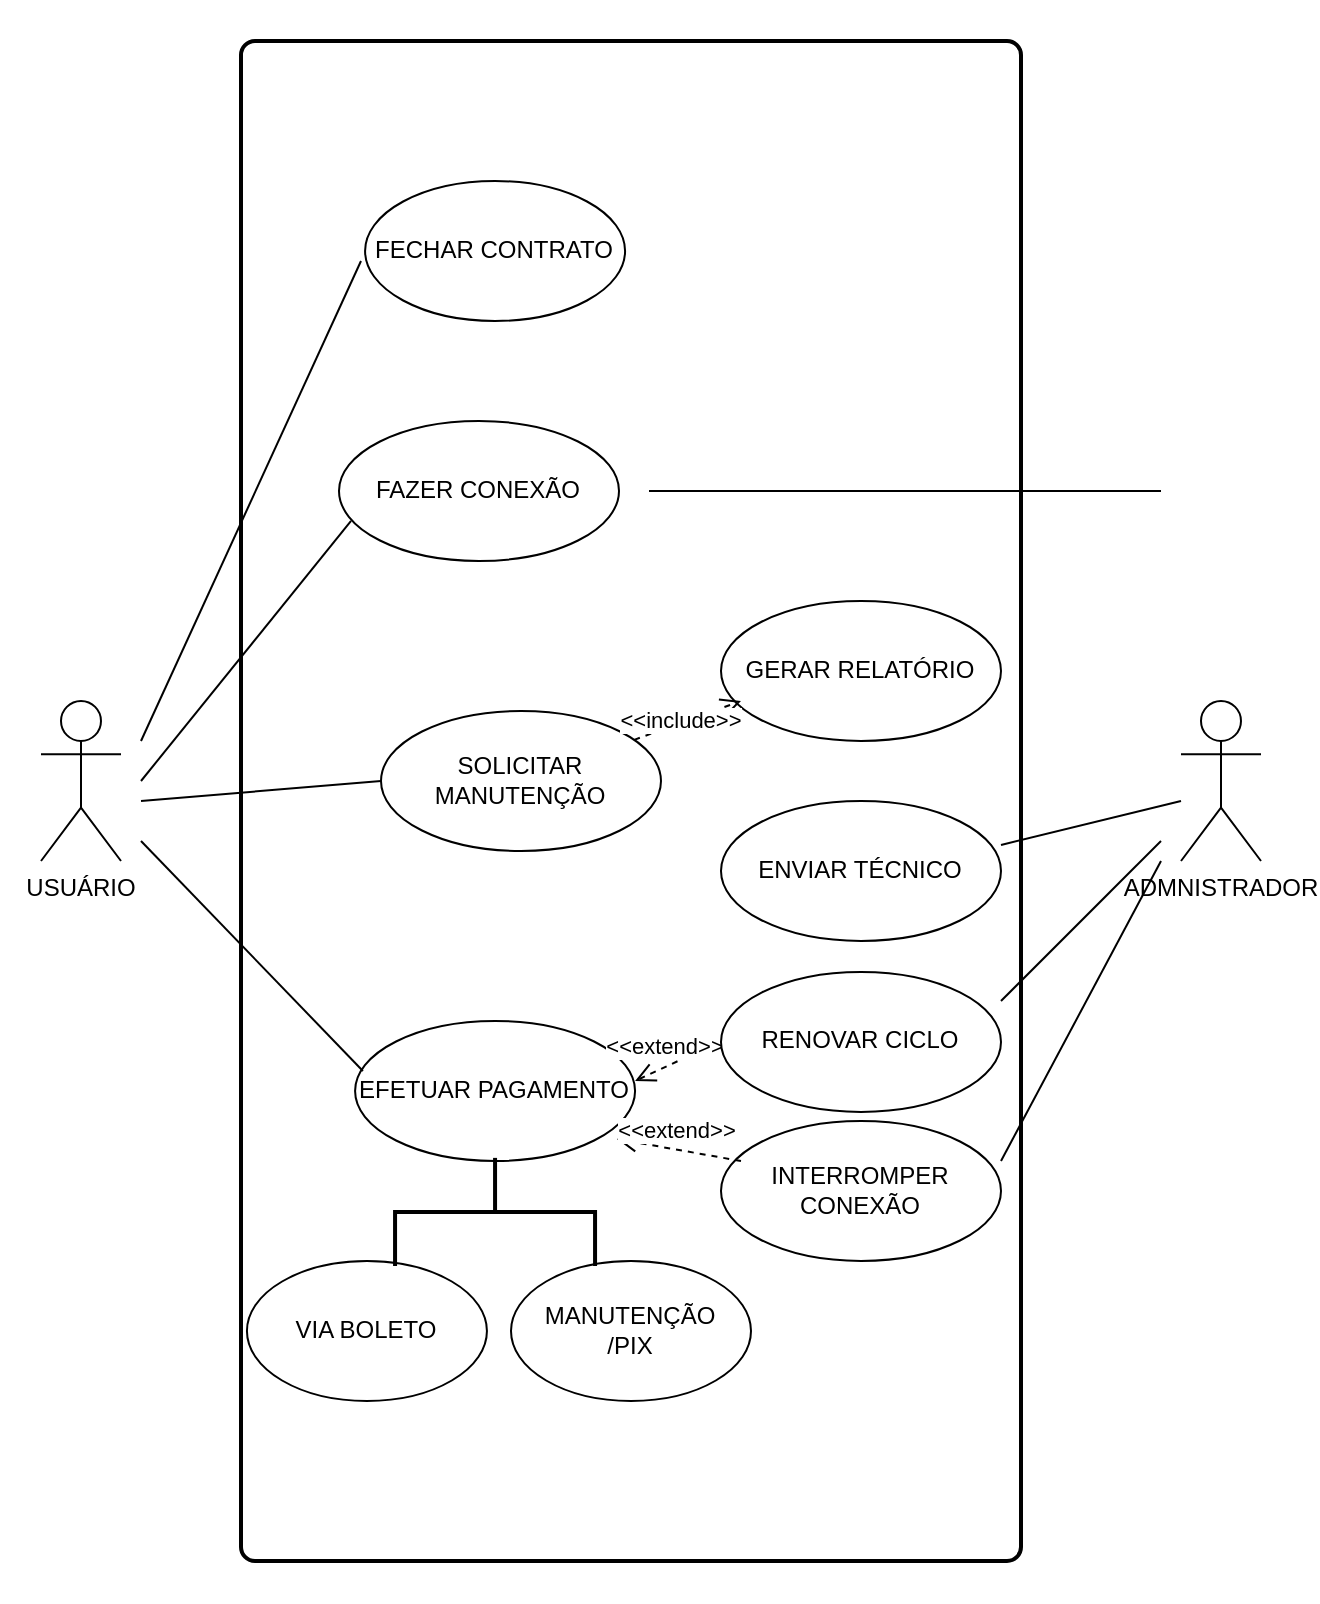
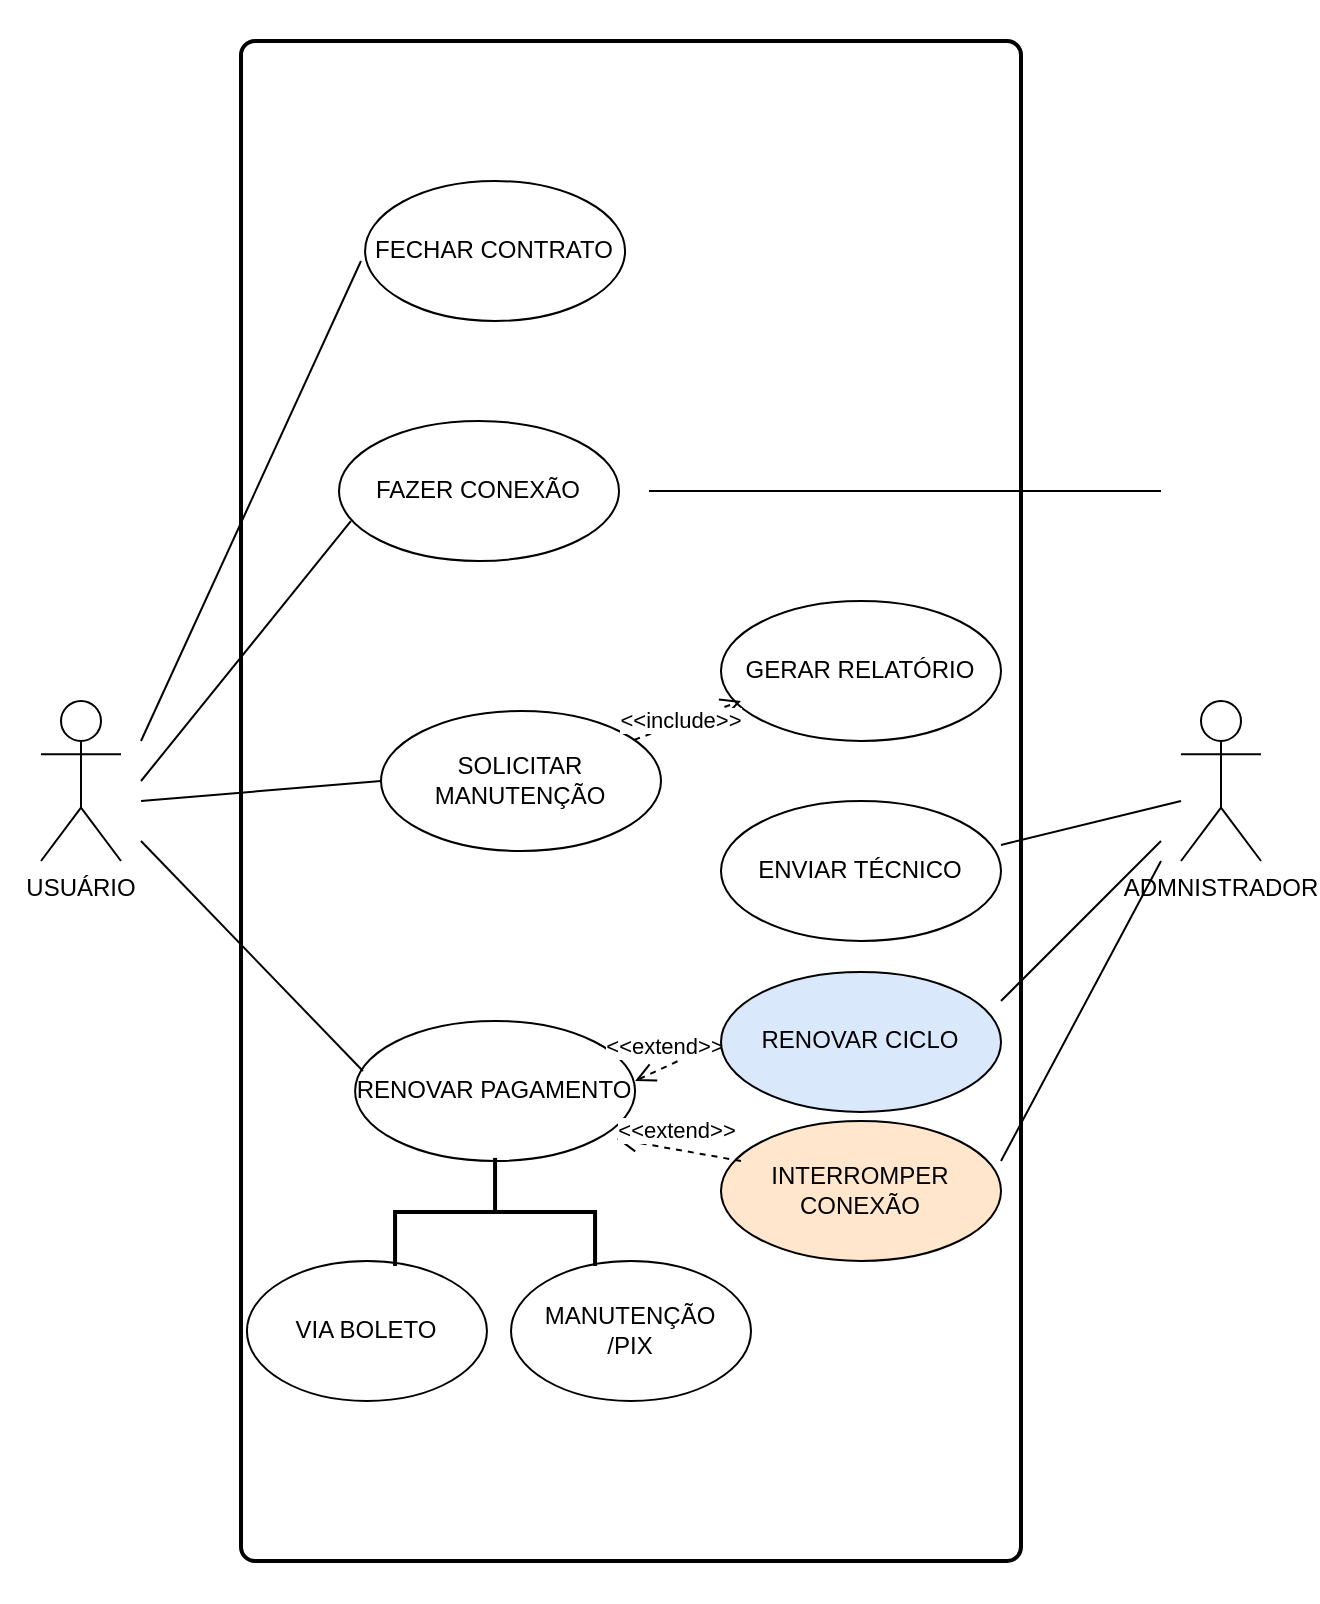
(861, 1042) -> (861, 1042)
(495, 1091) -> (495, 1091)
(861, 1191) -> (861, 1191)
